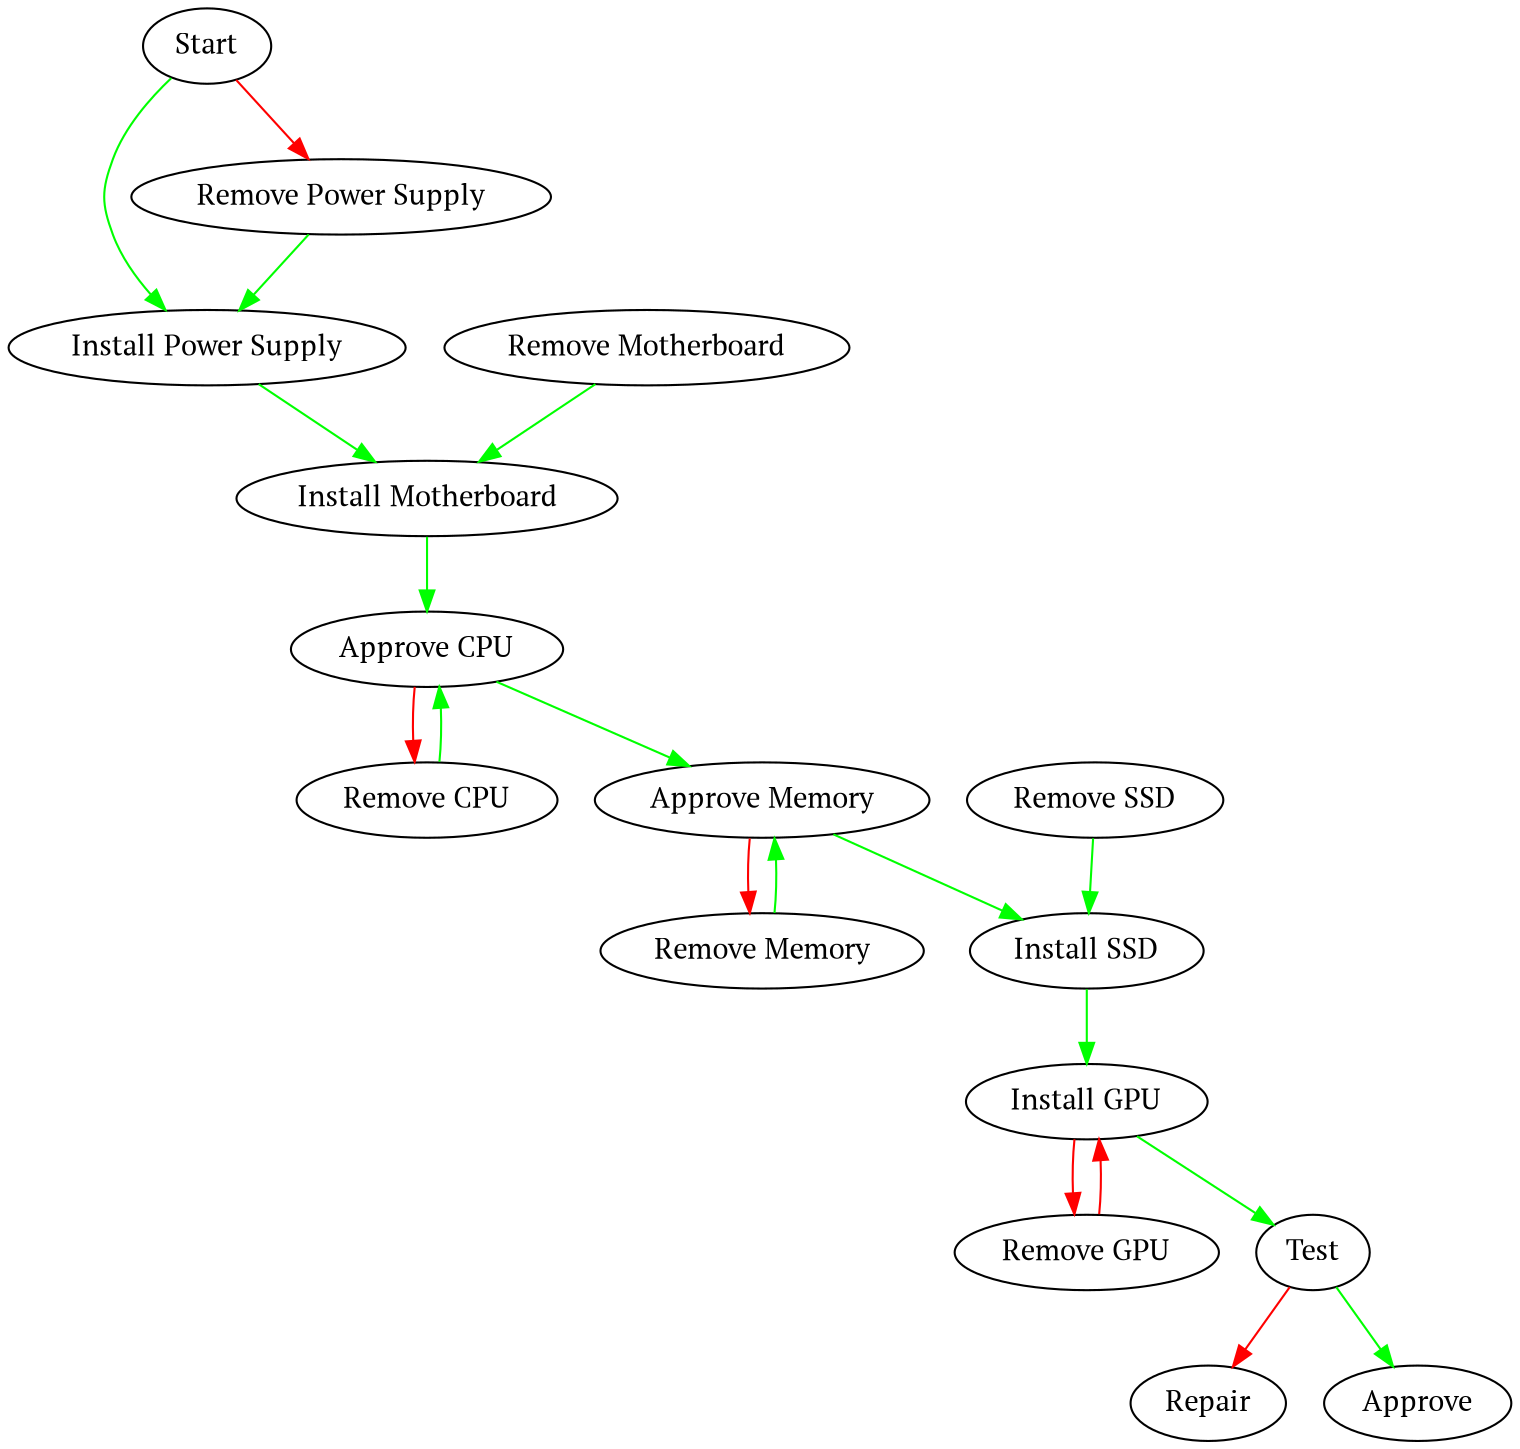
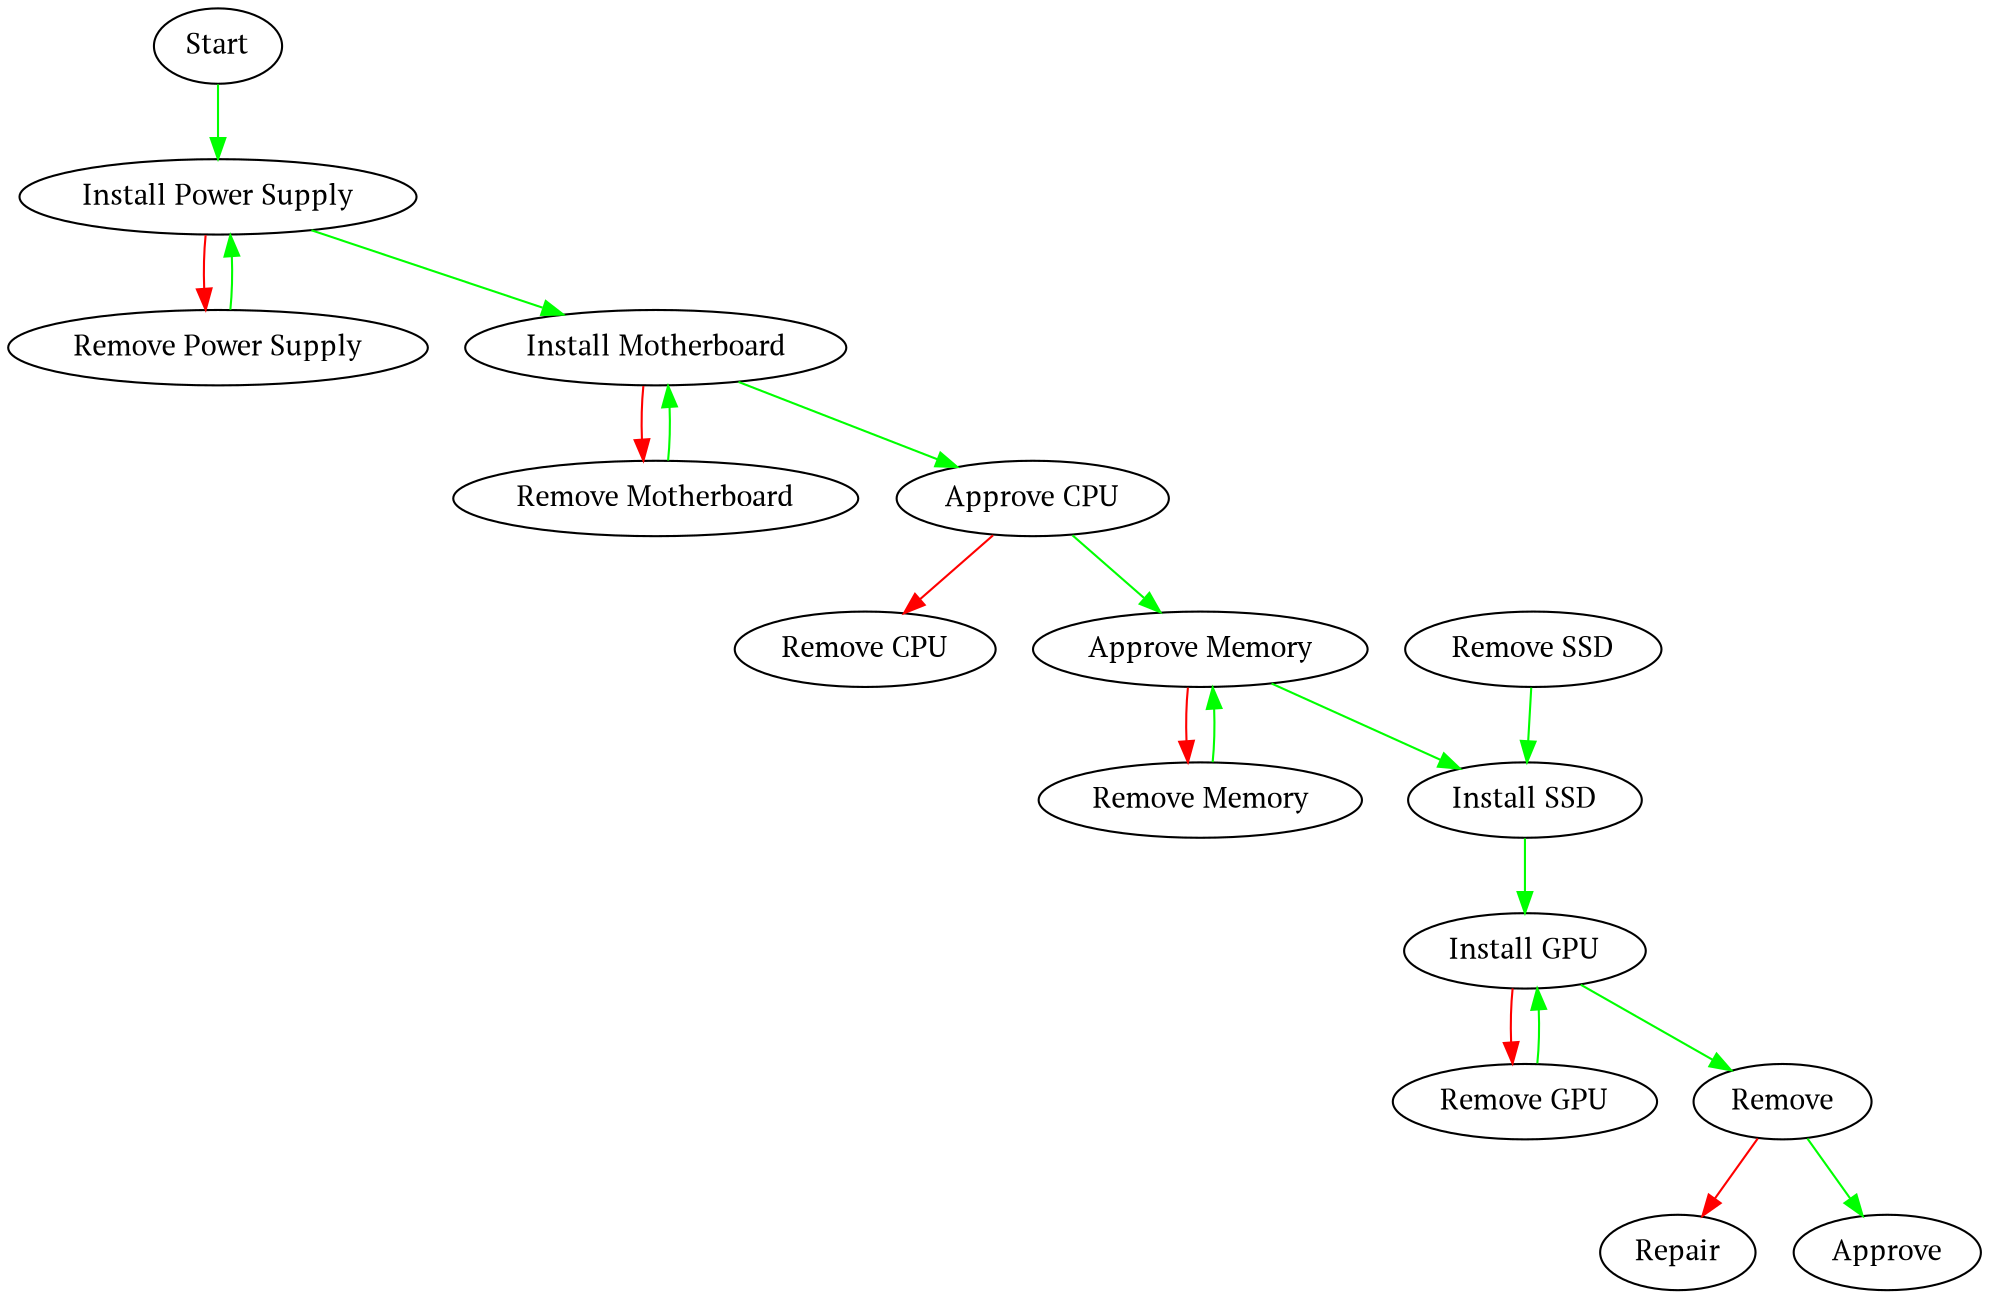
(265, 112) -> (204, 262)
none -> (642, 413)
(441, 735) -> none
(1101, 1187) -> (1539, 1036)
(1313, 1252) -> (1783, 1102)
